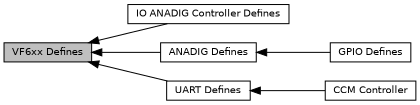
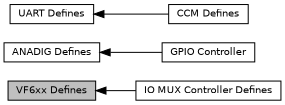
(208, 14) -> (208, 91)
(131, 52) -> none
(371, 52) -> (208, 52)
(133, 73) -> none
(371, 91) -> (208, 14)
